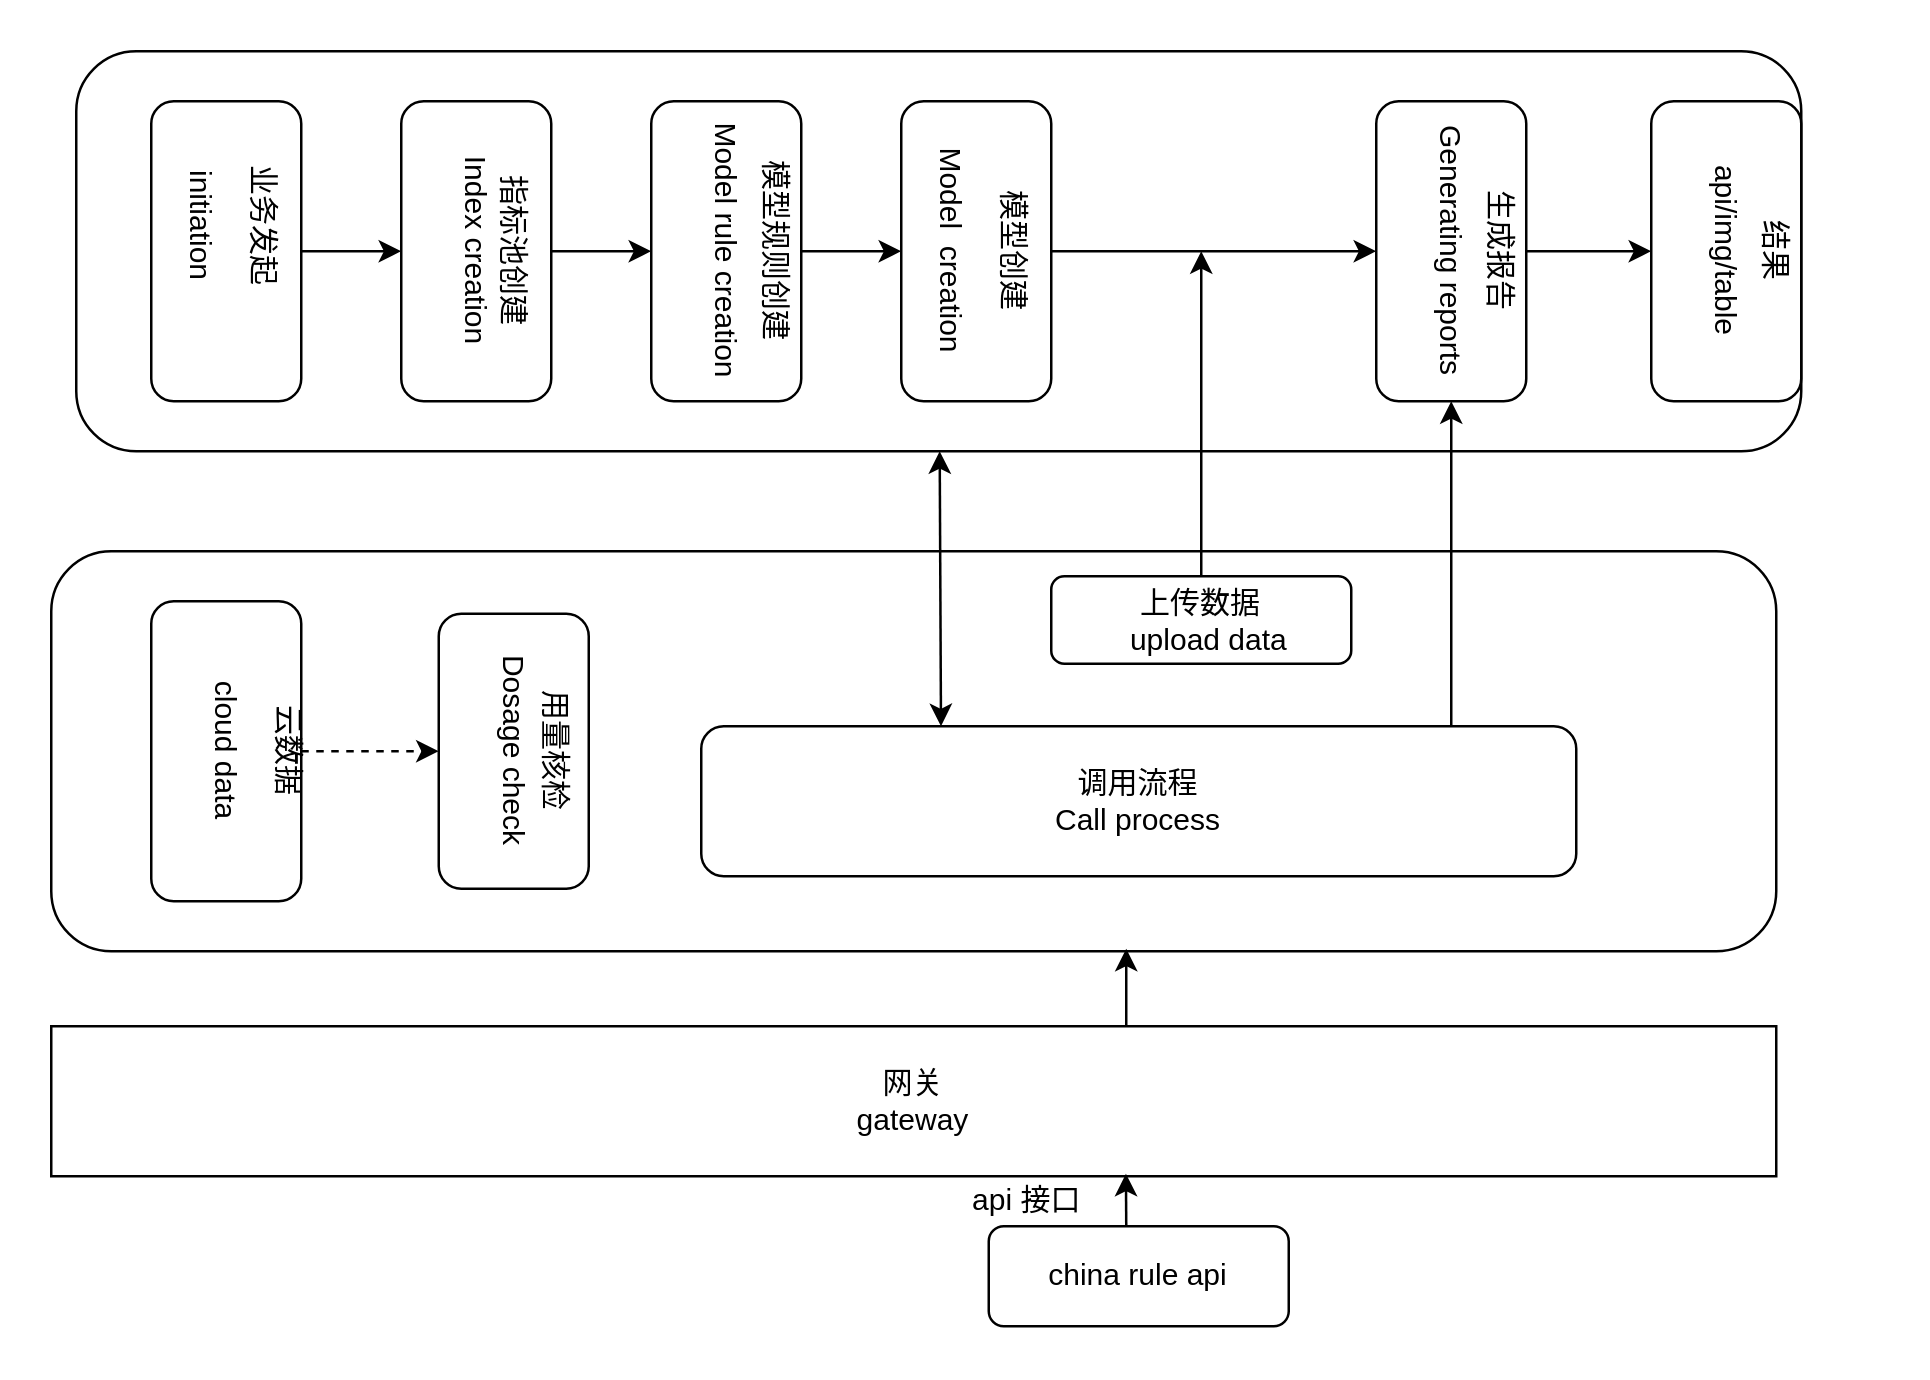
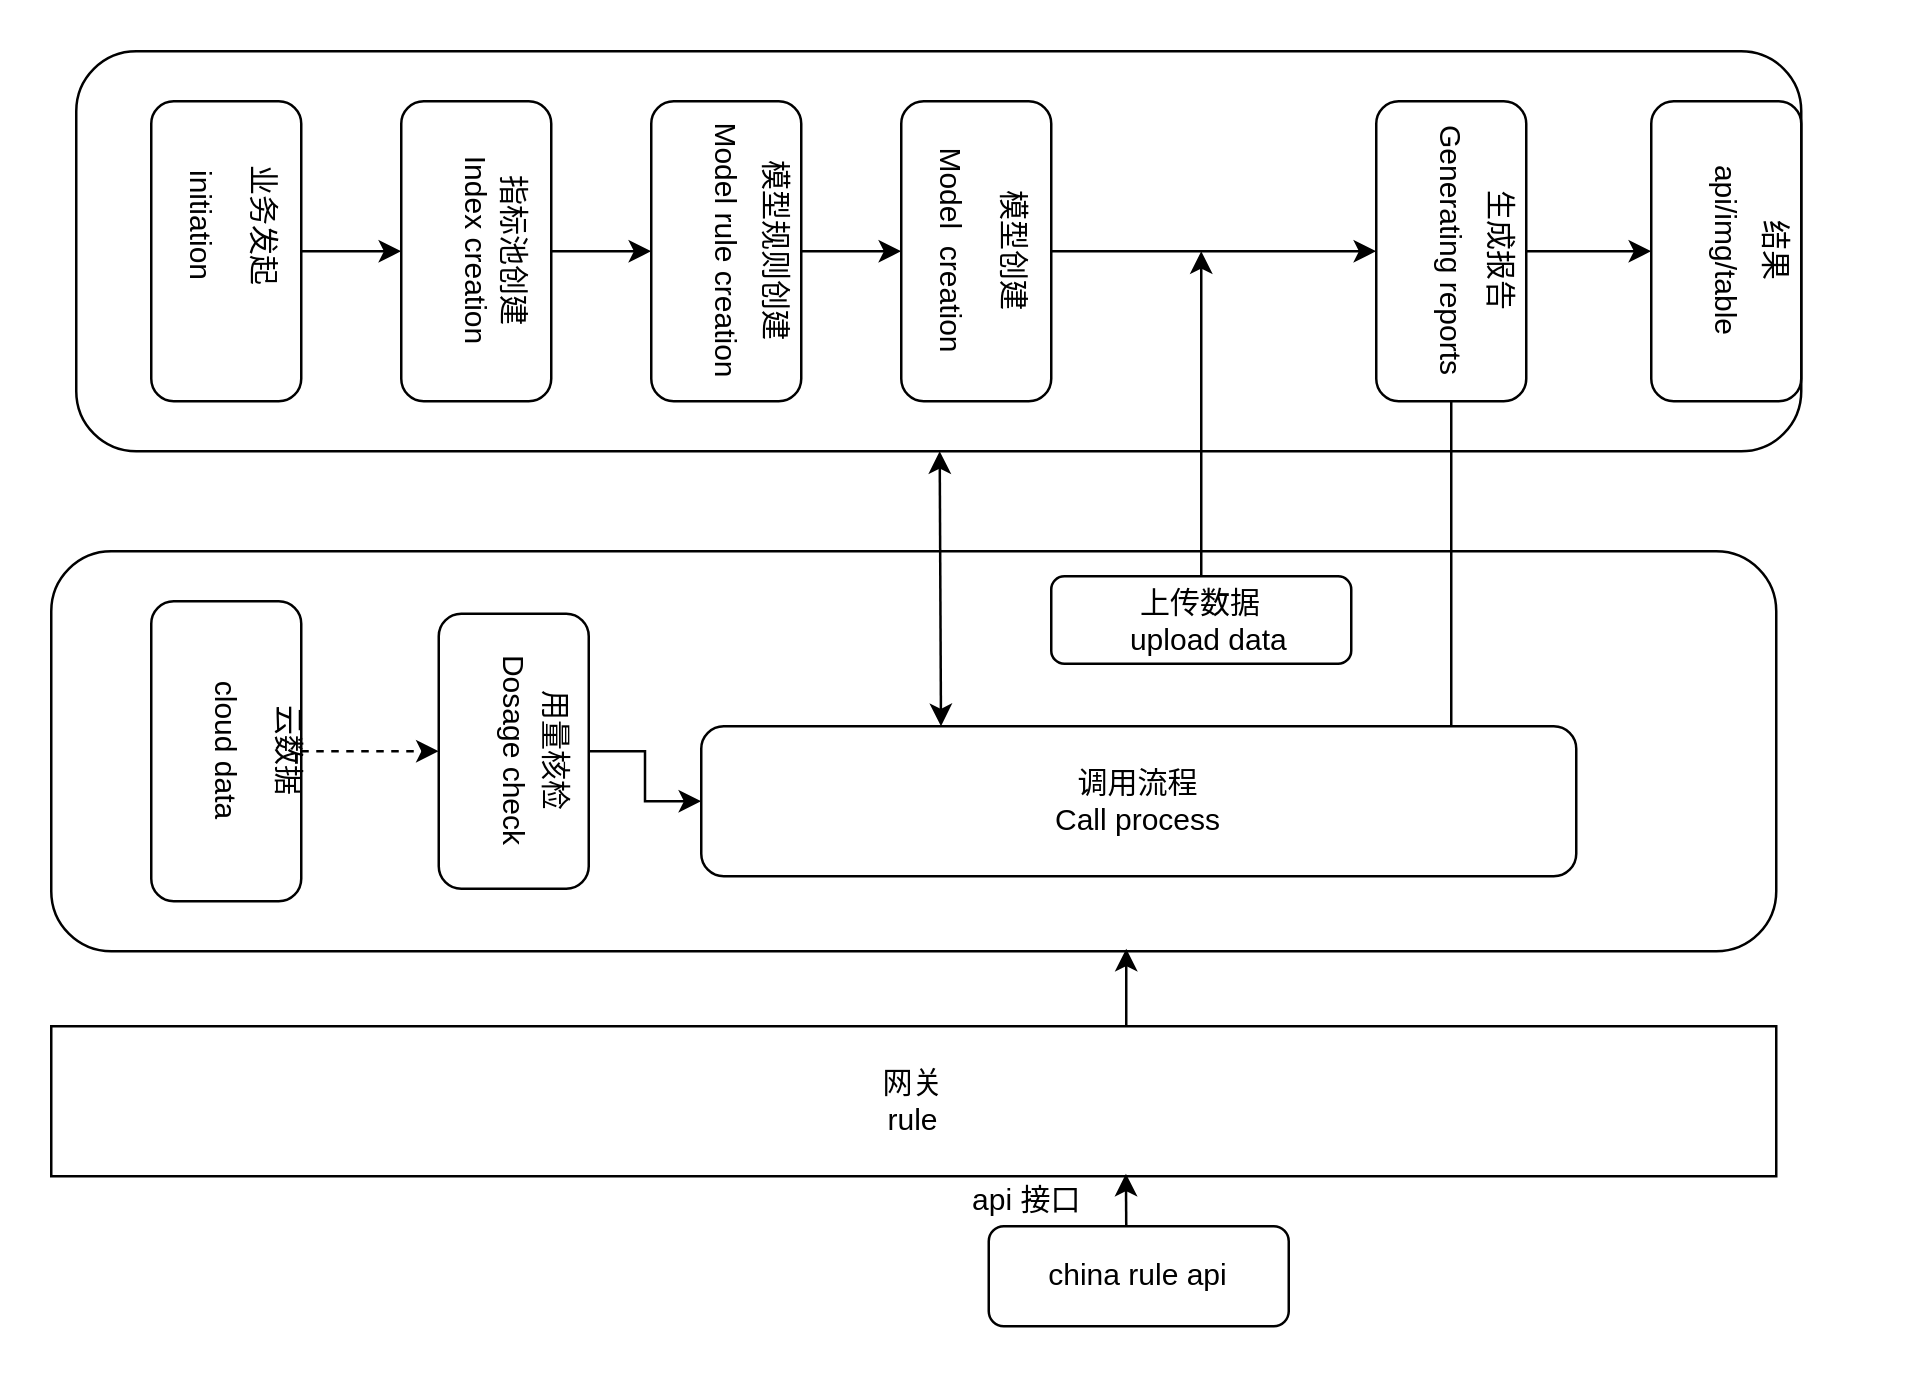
(1451, 419) -> (1451, 412)
none -> (645, 768)
(914, 1101) -> (914, 1101)
